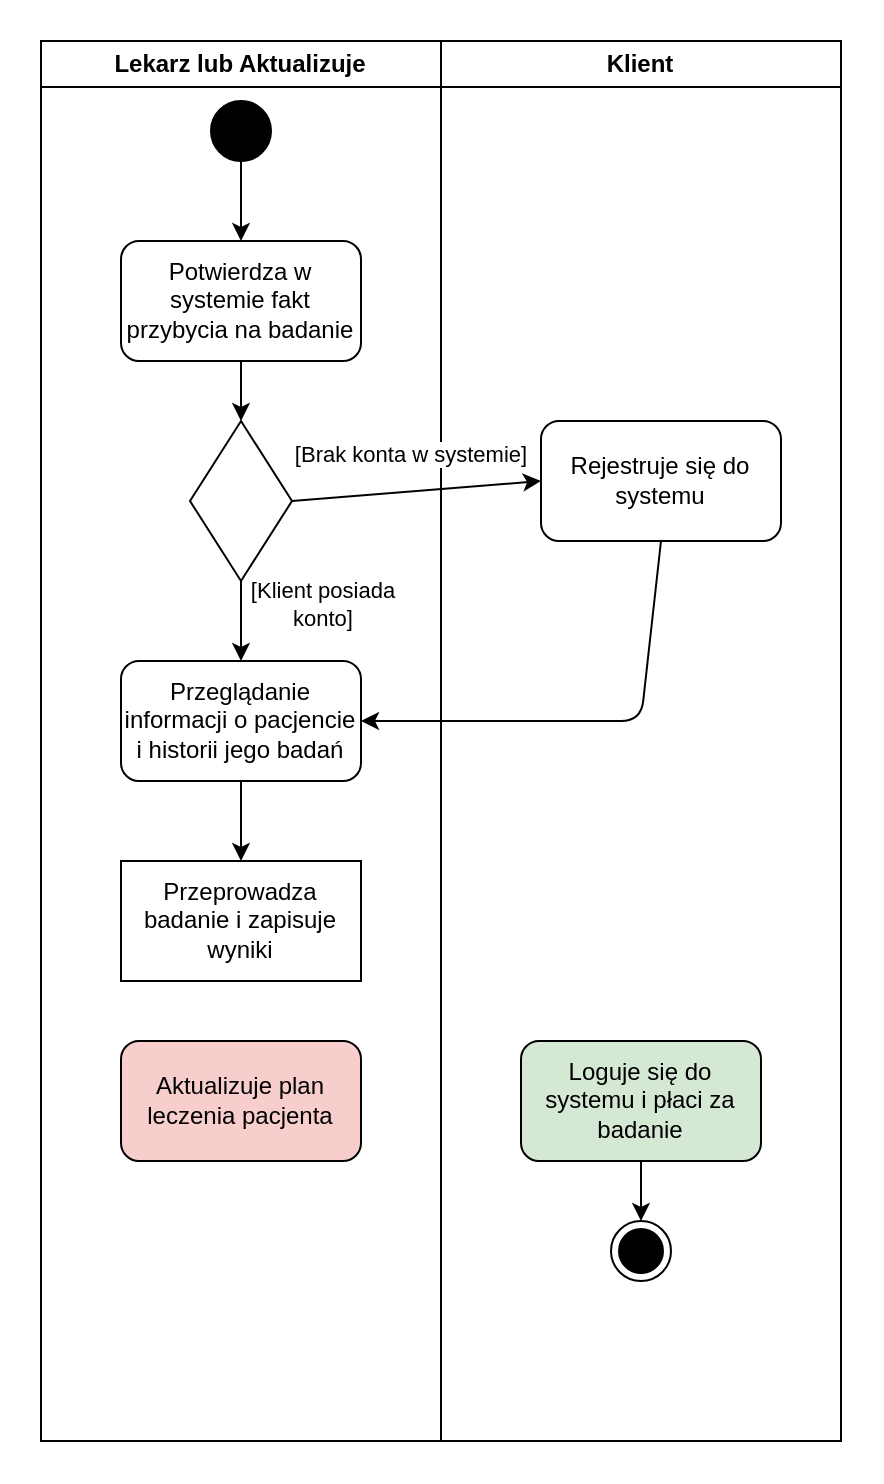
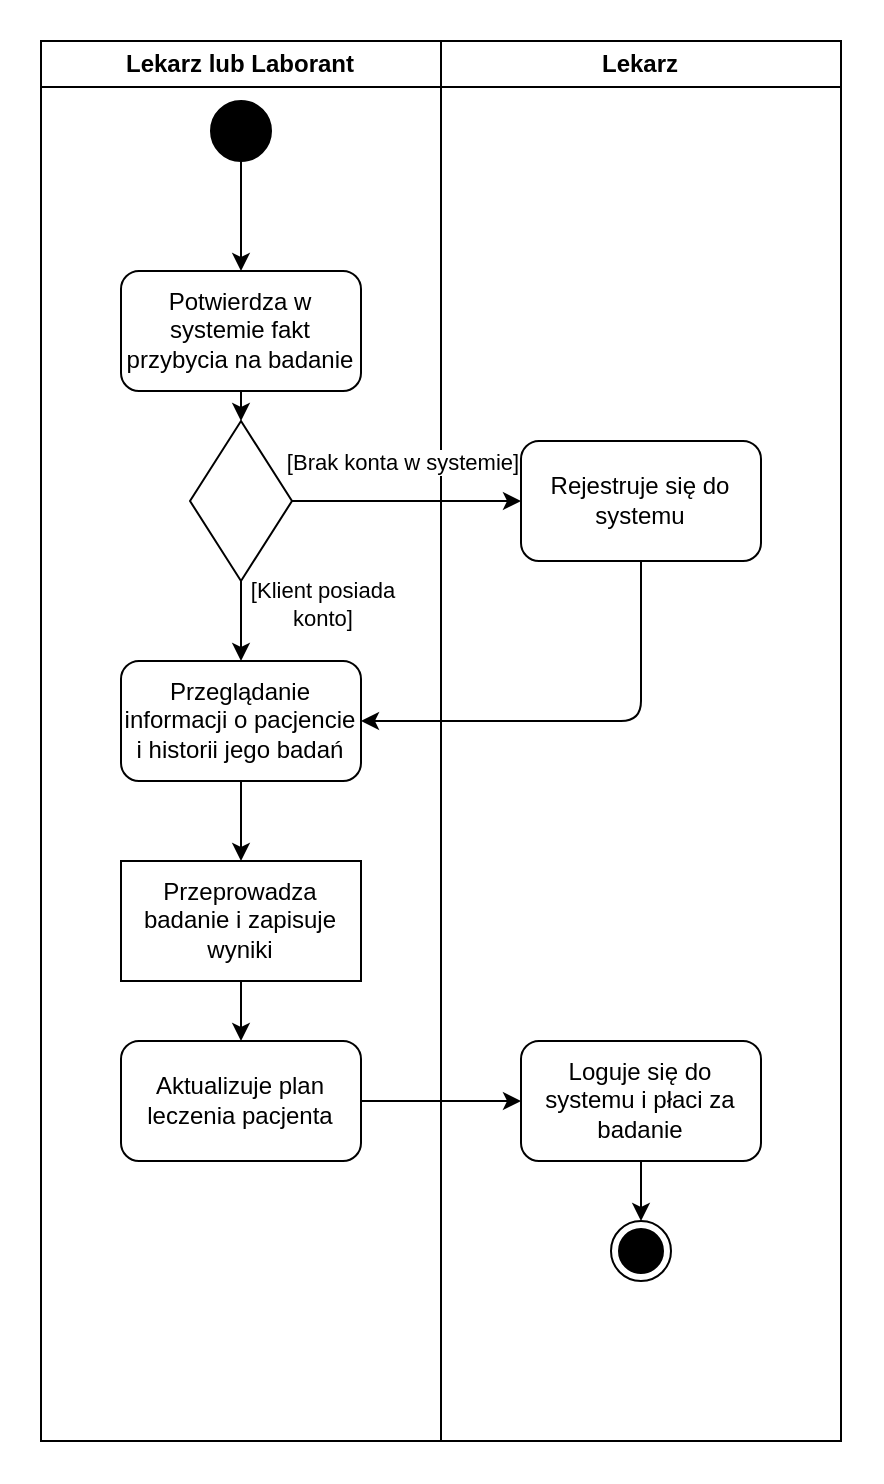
(241, 65) -> (241, 65)
(641, 65) -> (641, 65)
(241, 301) -> (241, 331)
(661, 481) -> (641, 501)
none -> (241, 1004)
(241, 1101) -> (241, 1101)
none -> (399, 1101)
(641, 1101) -> (641, 1101)
